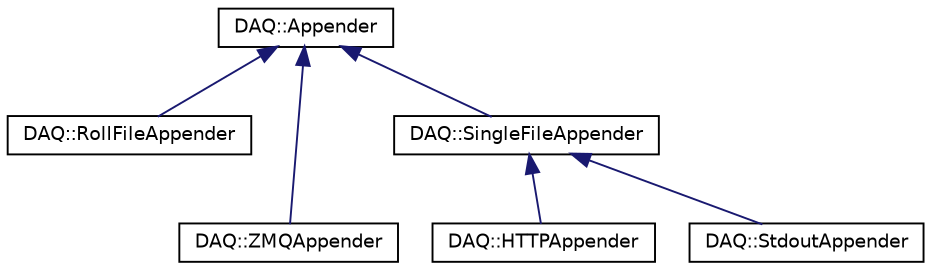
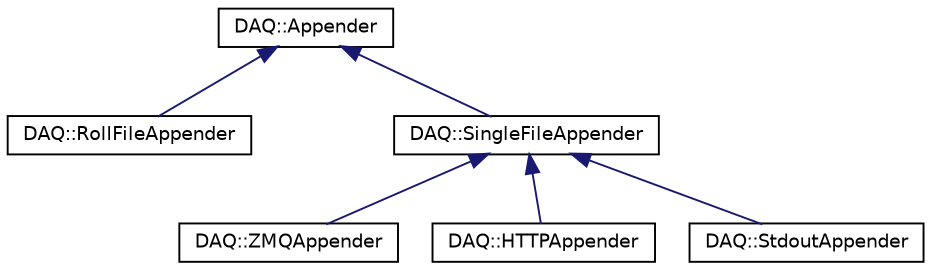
(297, 145) -> (399, 193)
